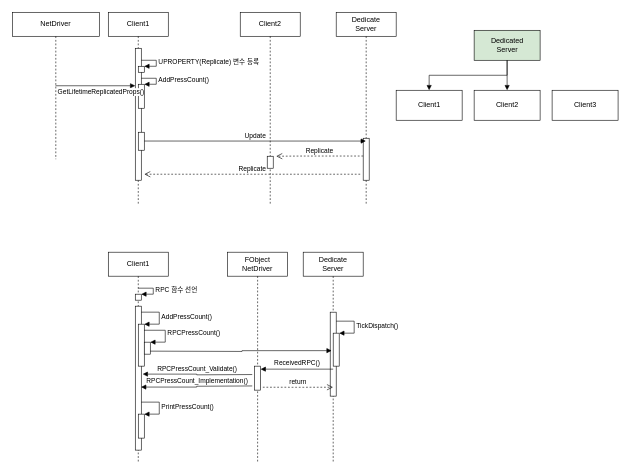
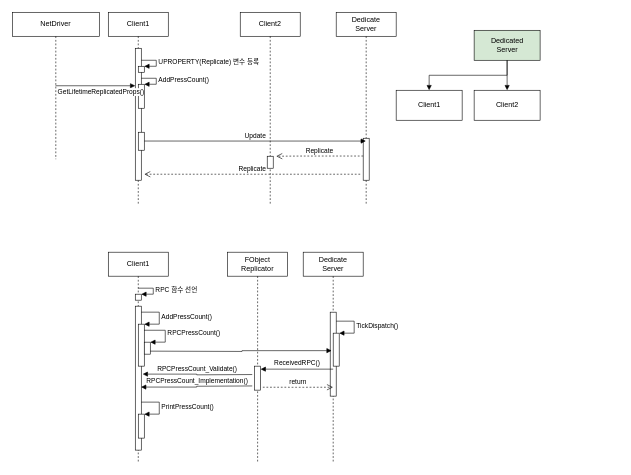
(585, 105) -> none
(258, 264) -> (258, 264)
